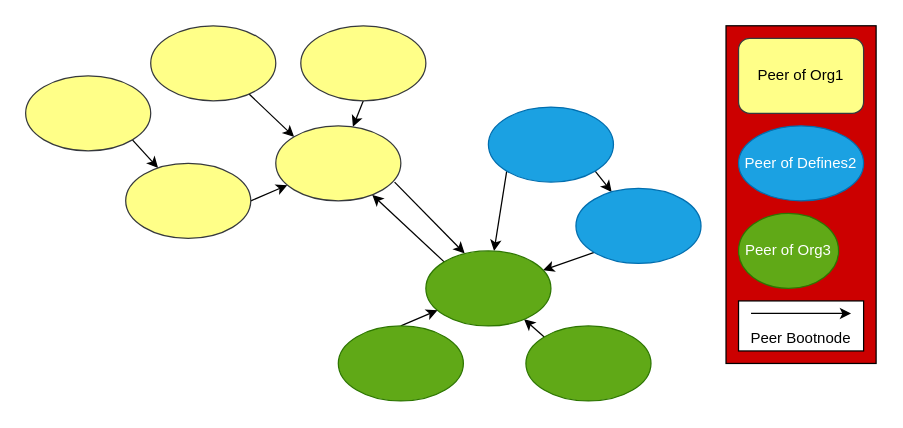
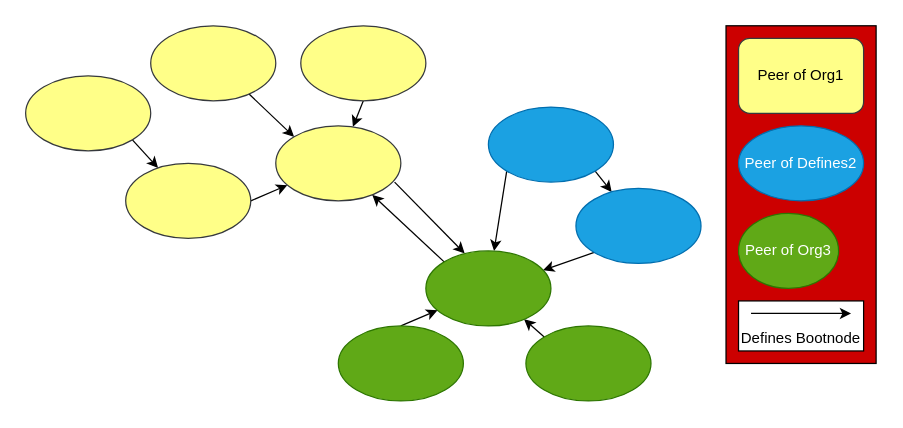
(801, 338) -> (801, 338)
